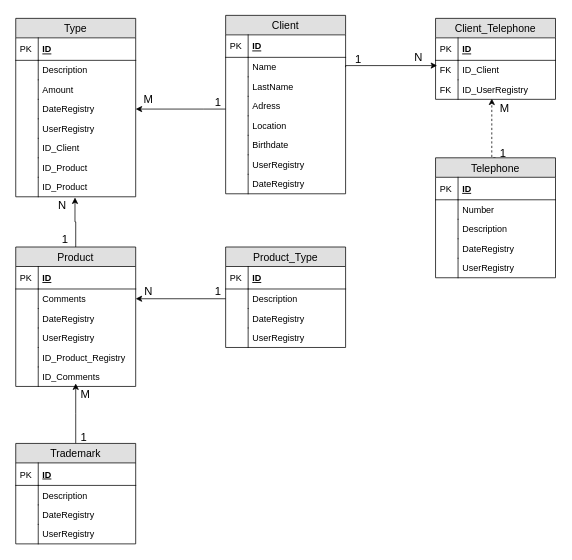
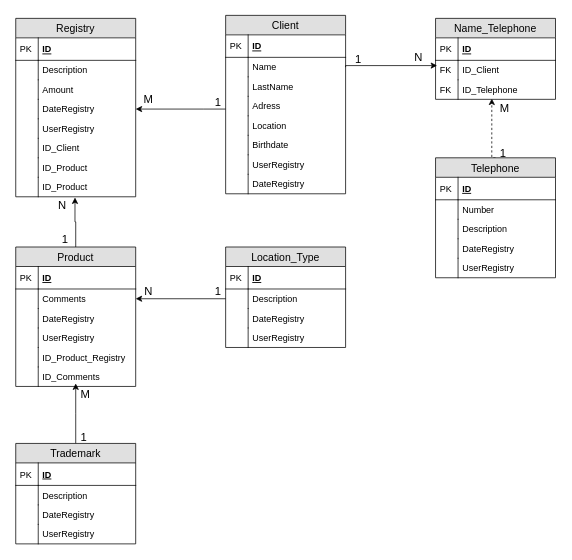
(75, 29) -> (75, 29)
(495, 29) -> (495, 29)
(499, 90) -> (491, 90)
(285, 258) -> (285, 258)
